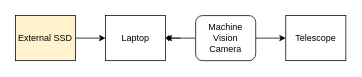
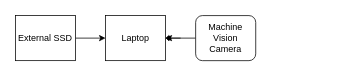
(45, 38) -> (45, 38)
(279, 38) -> none
(315, 38) -> none
